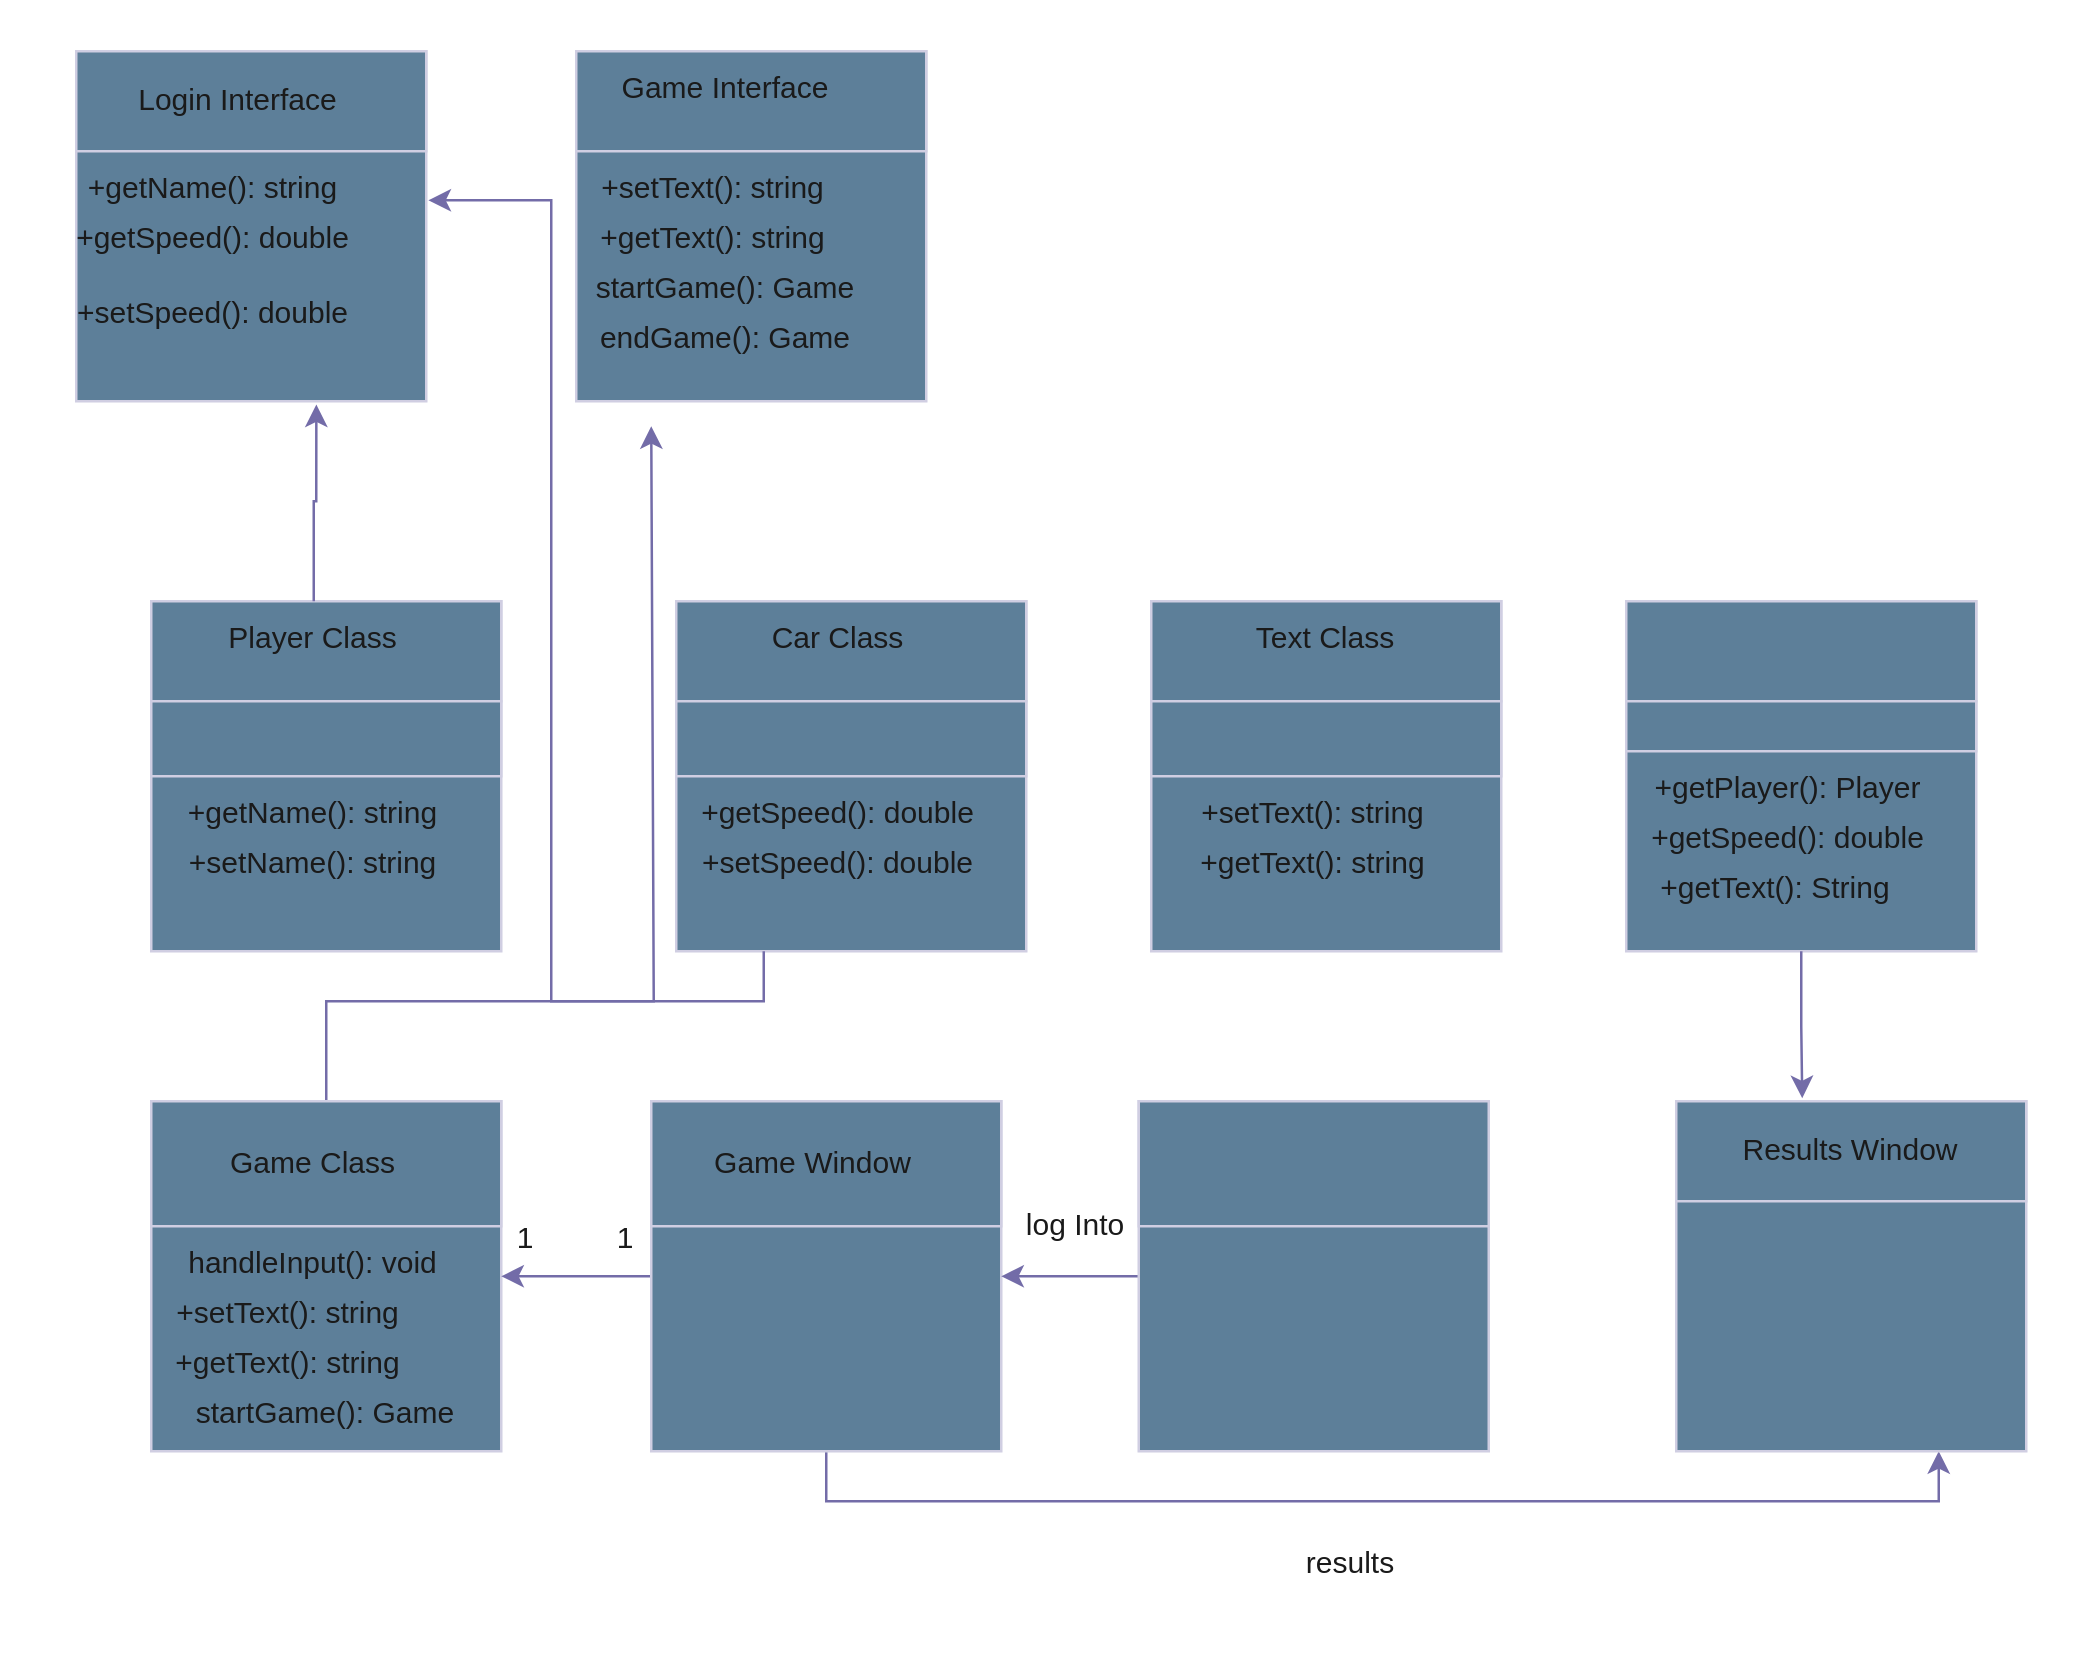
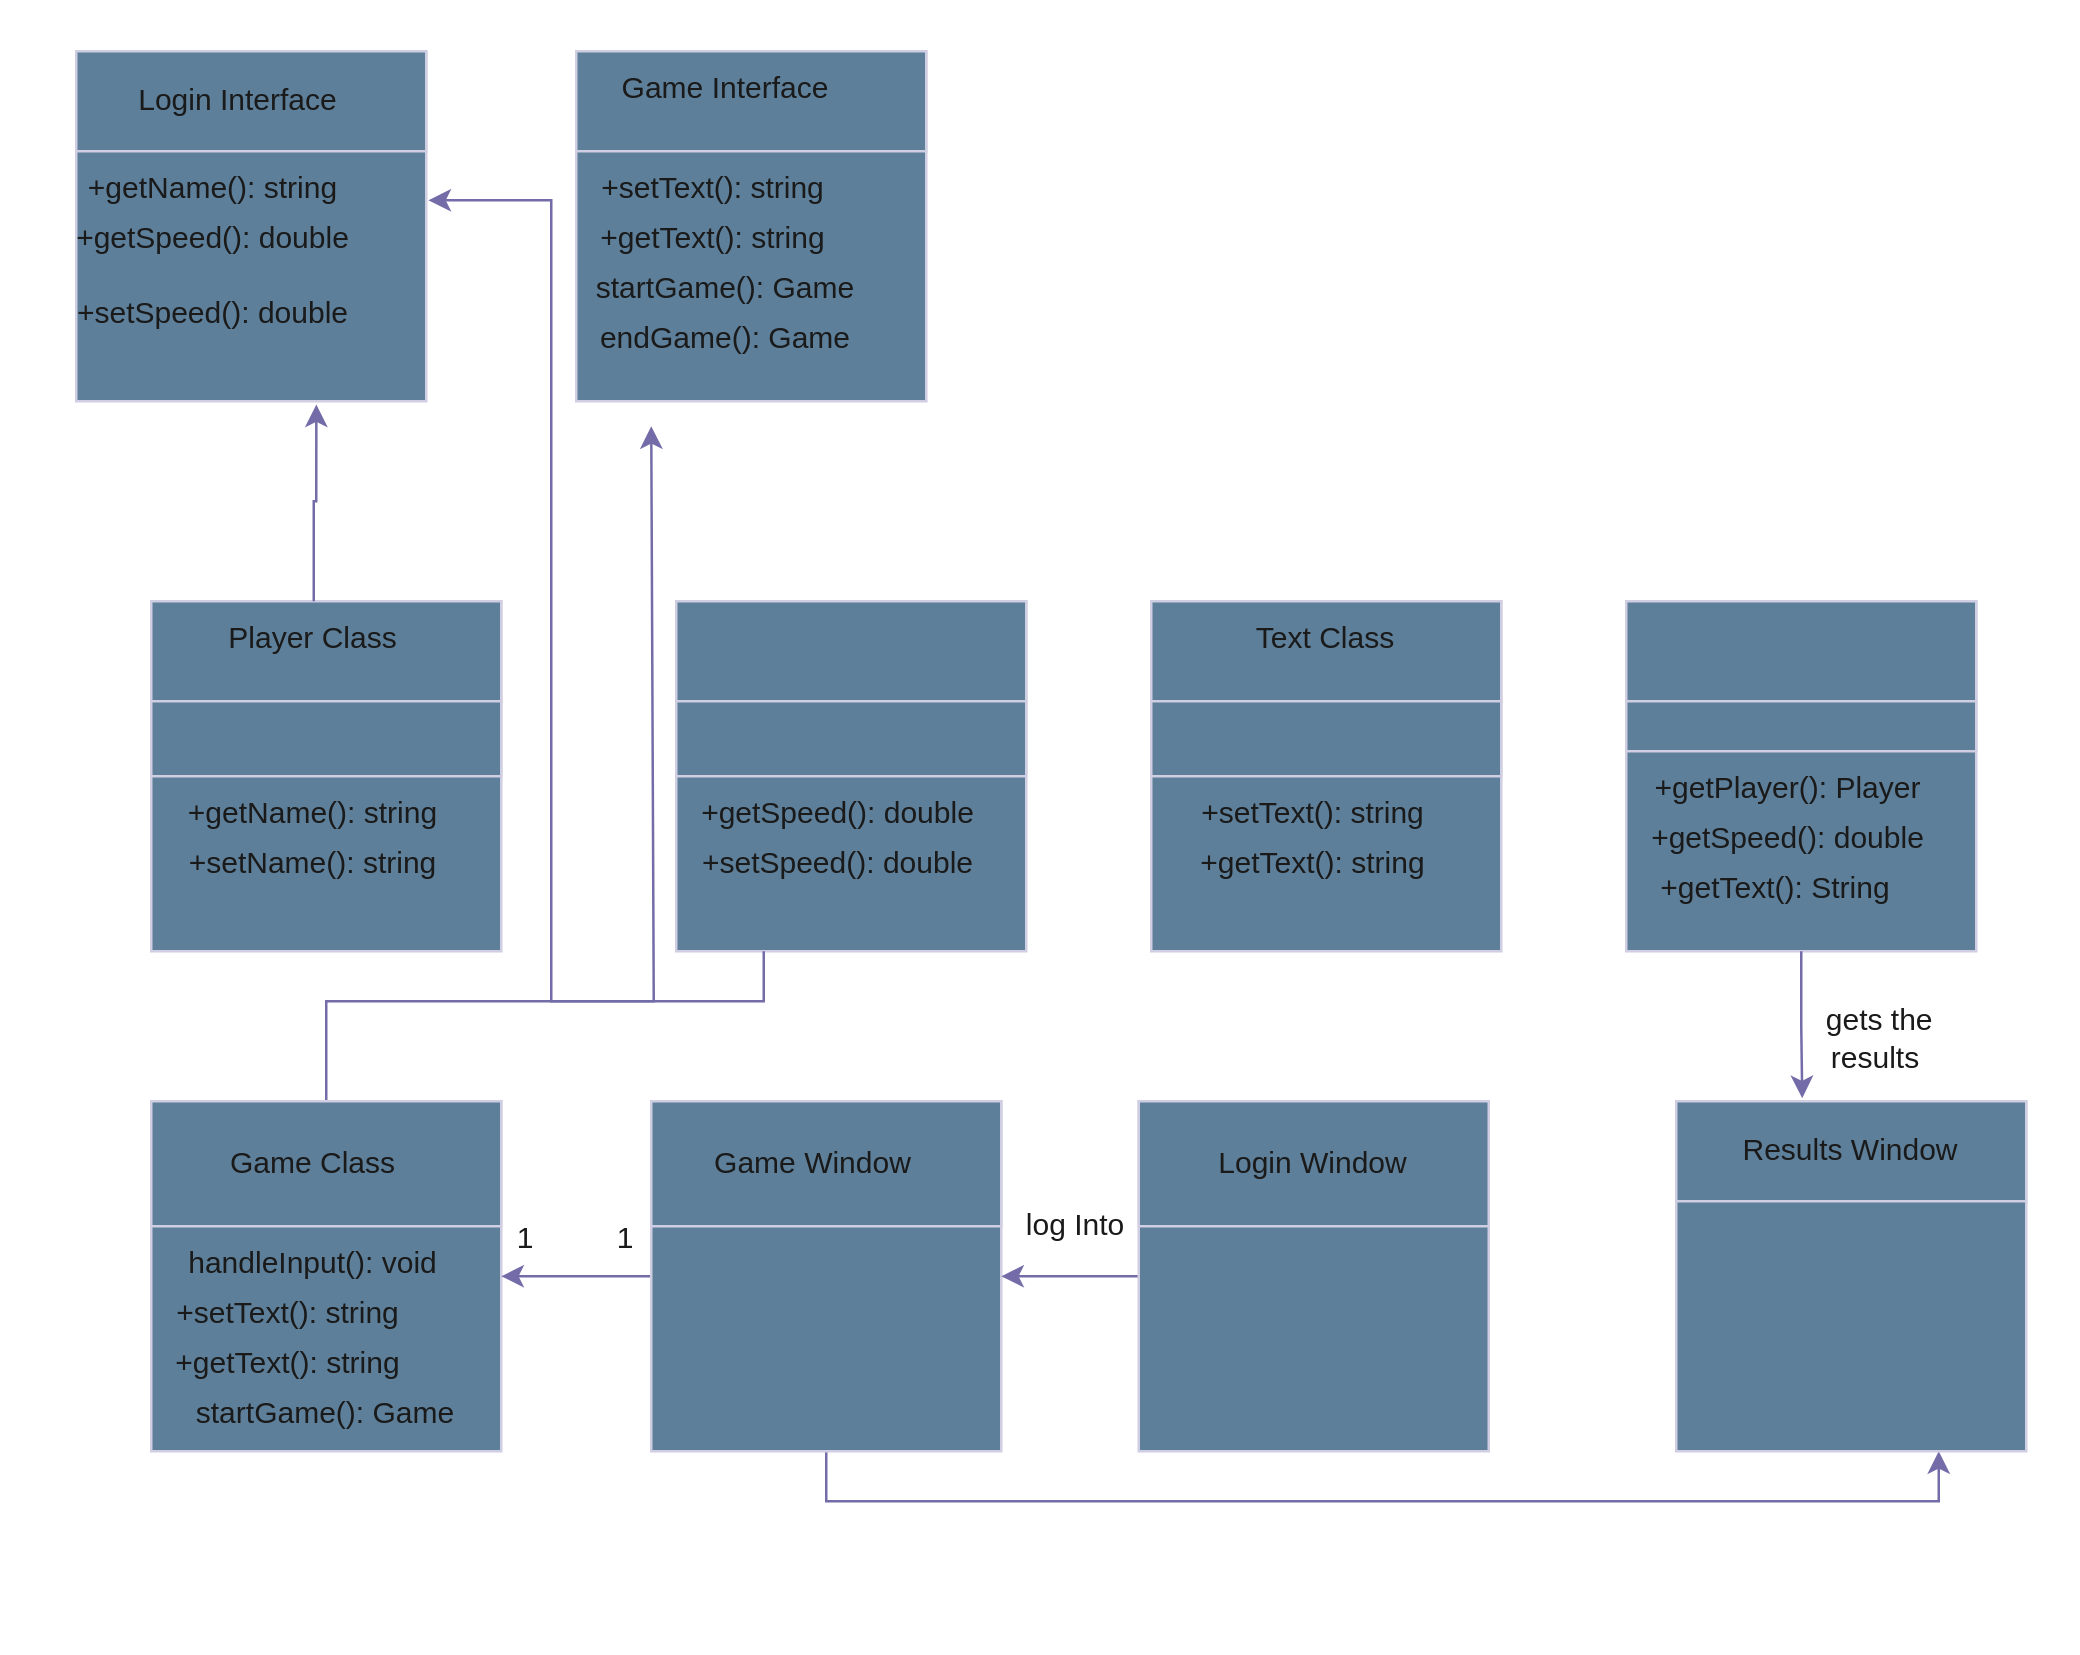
(839, 639) -> none
none -> (1876, 1039)
none -> (1314, 1164)
(1351, 1564) -> none
